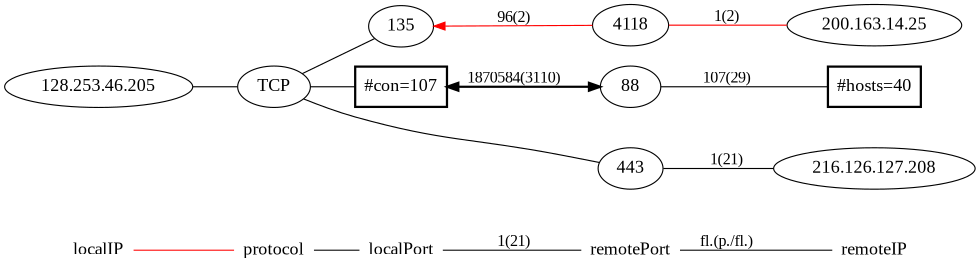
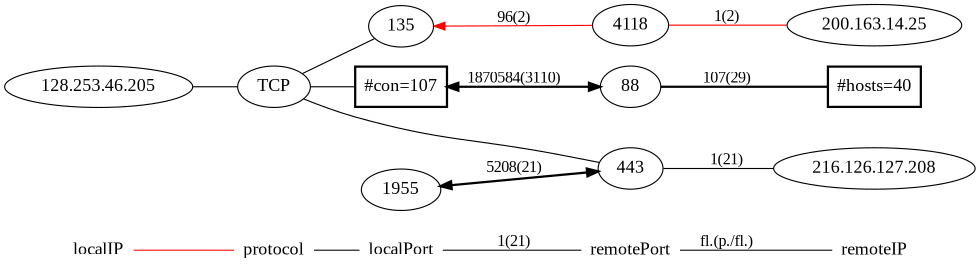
(744, 87) -> (744, 87)
none -> (401, 190)
